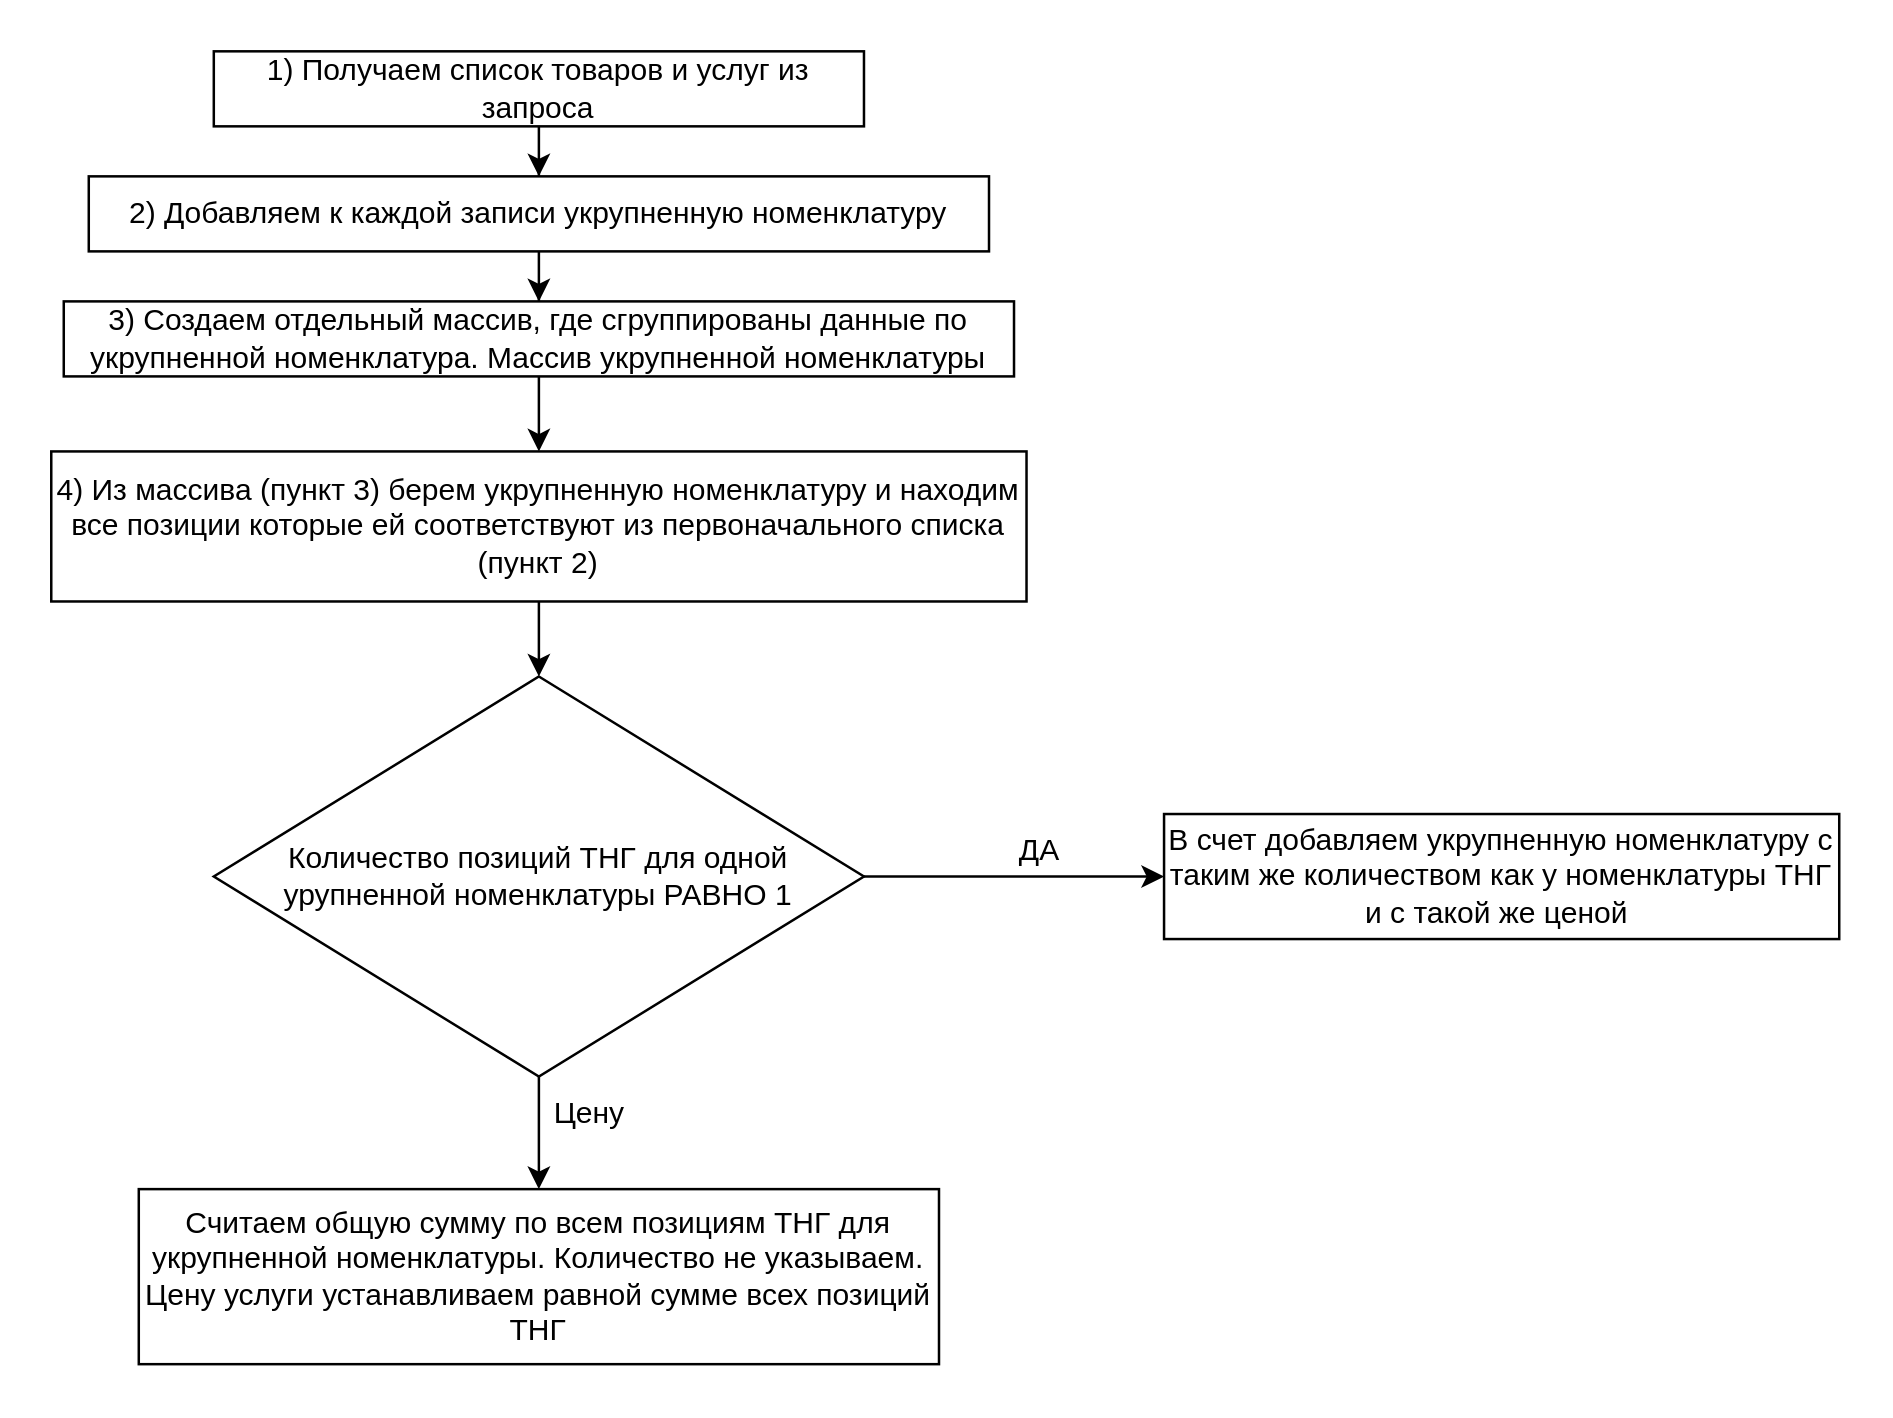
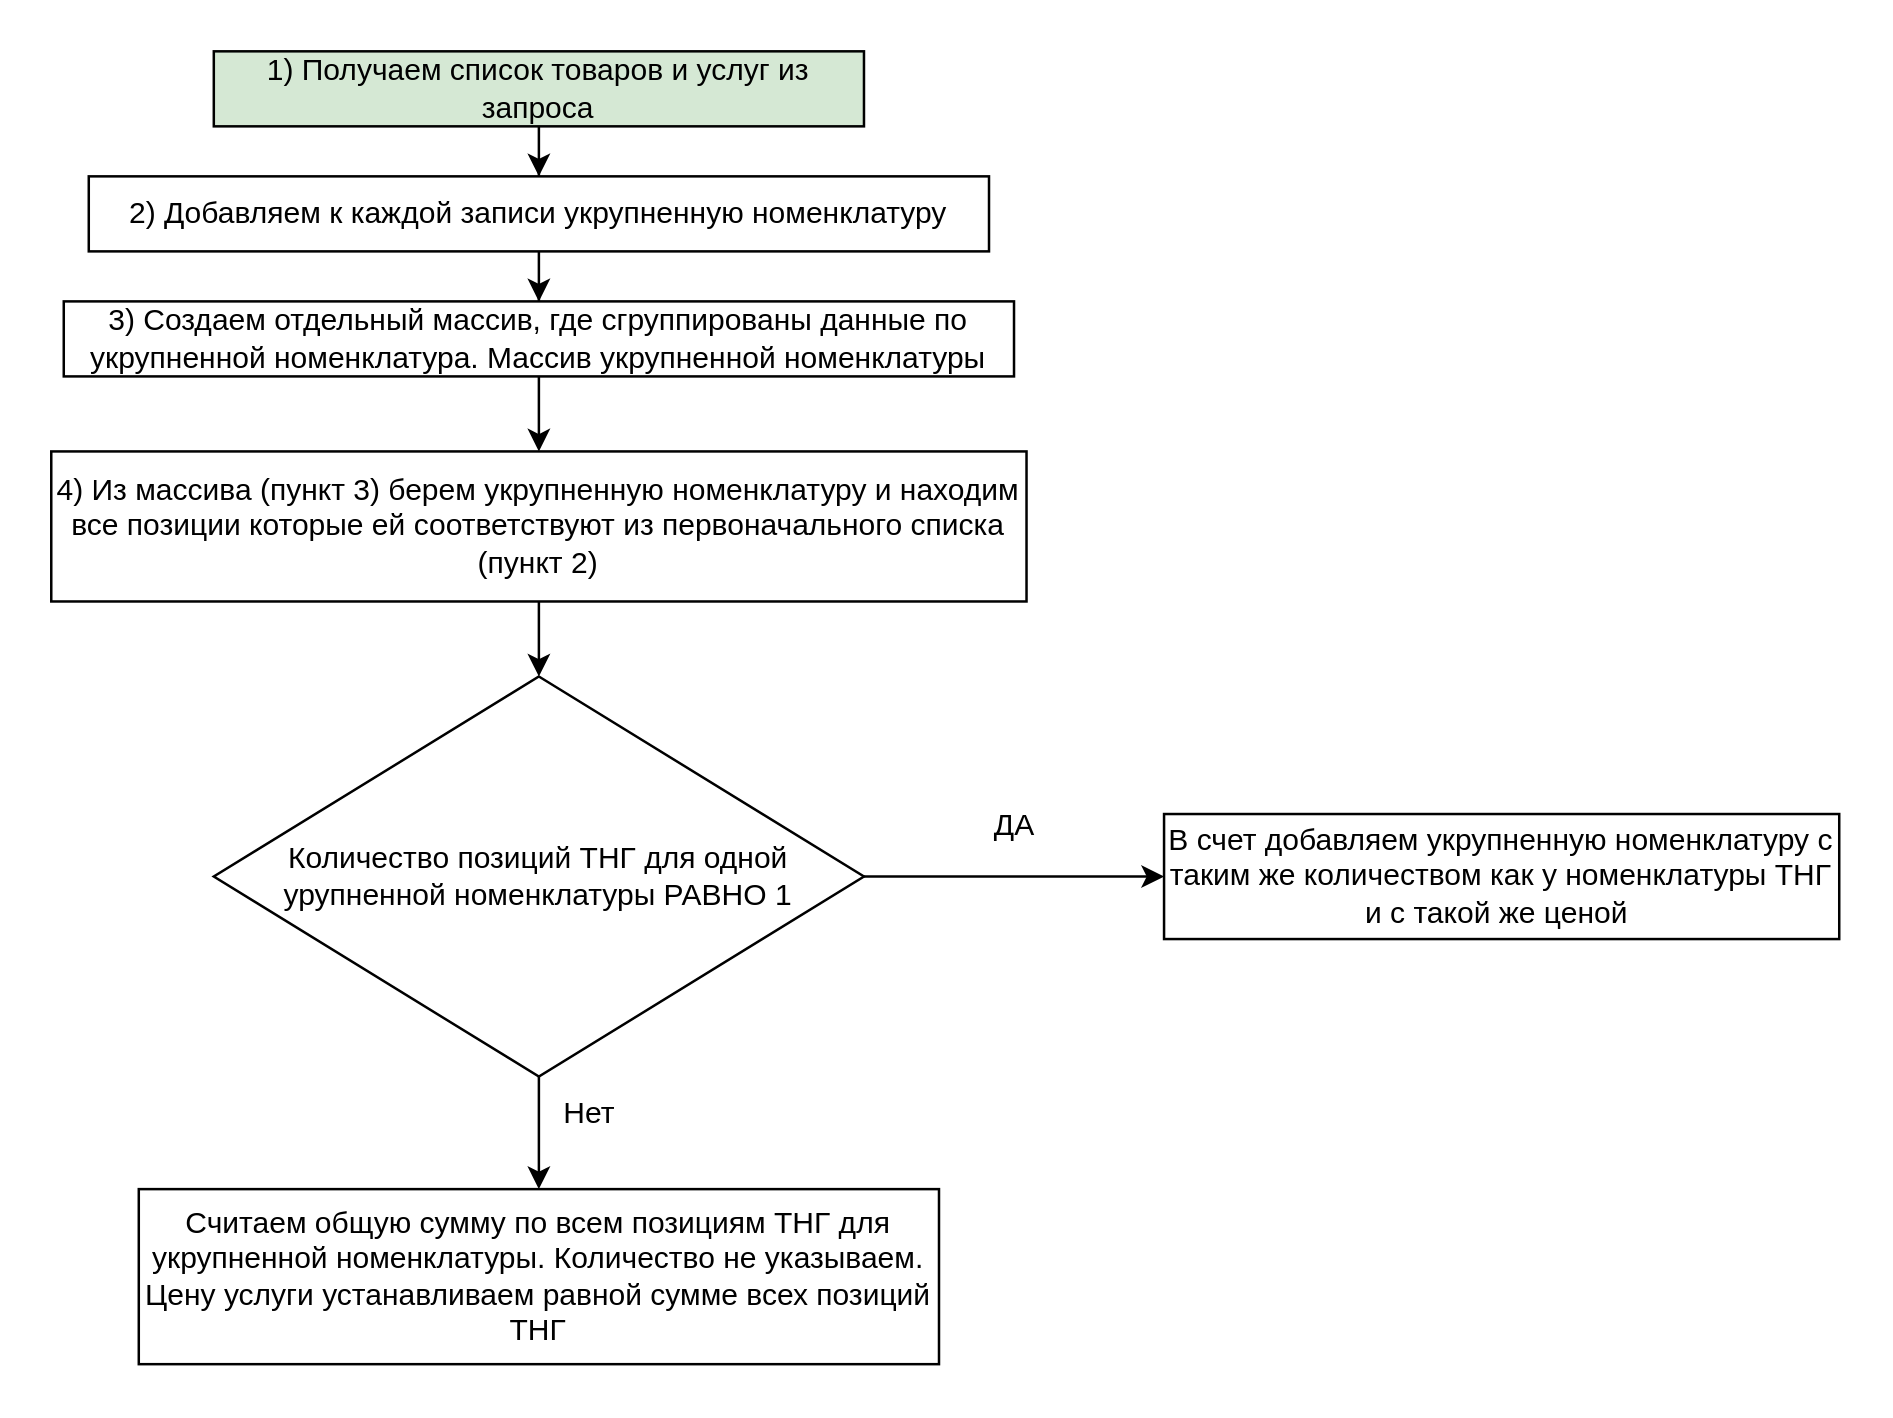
(539, 89) -> (539, 89)
(1039, 851) -> (1014, 826)
(590, 1114) -> (590, 1114)
